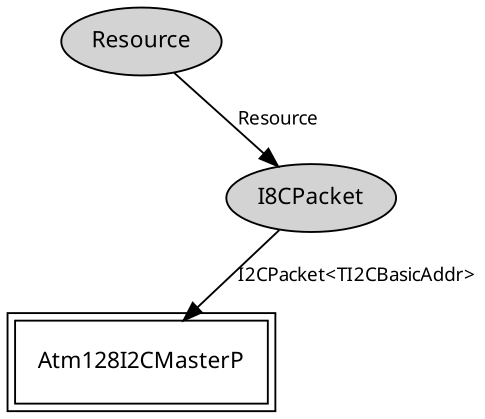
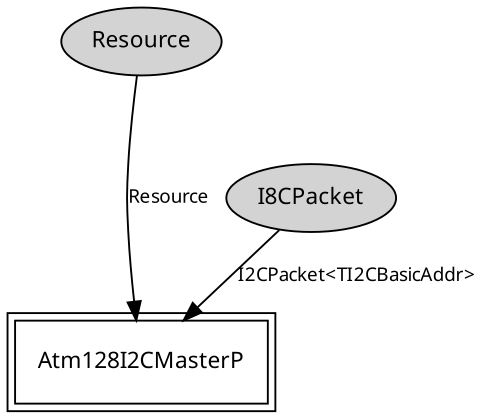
(219, 113) -> (127, 188)
